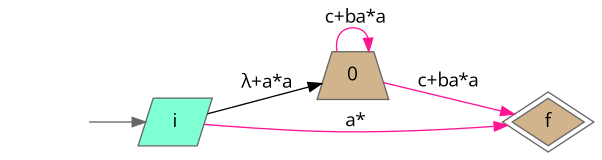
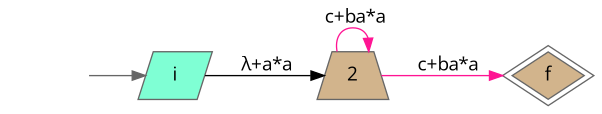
(353, 76) -> (353, 76)
(349, 132) -> none
